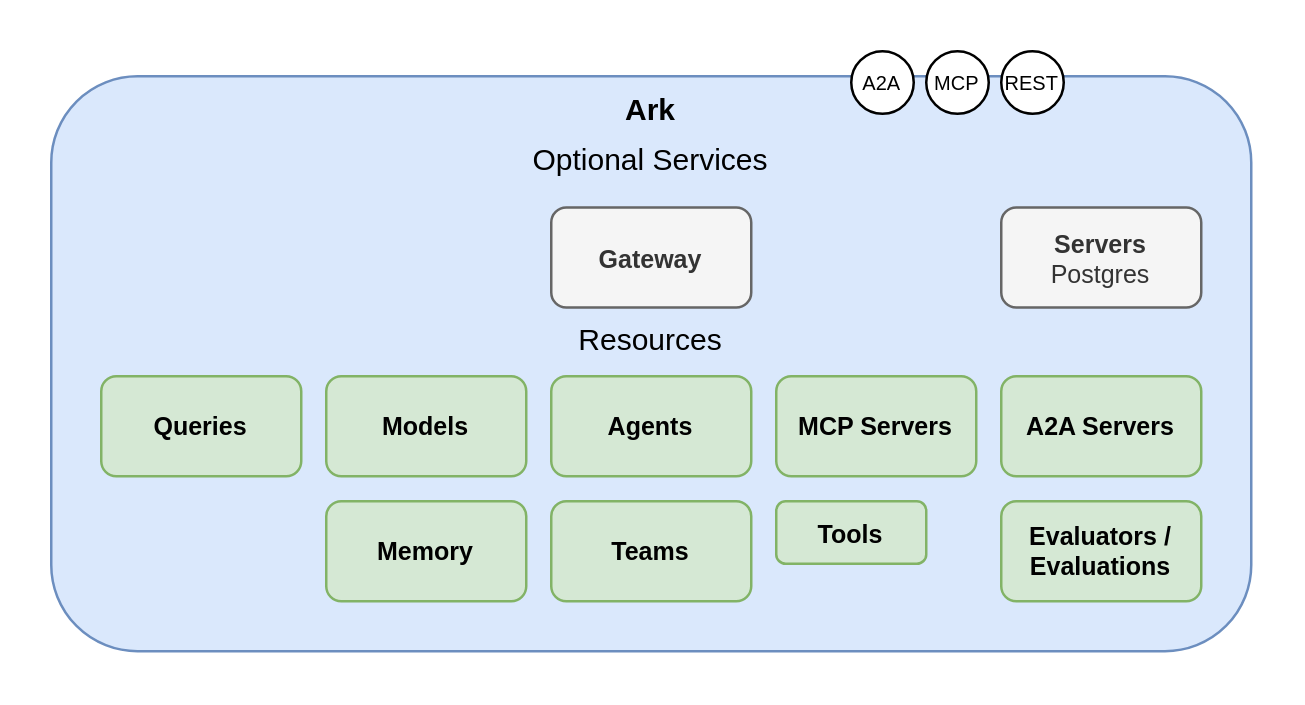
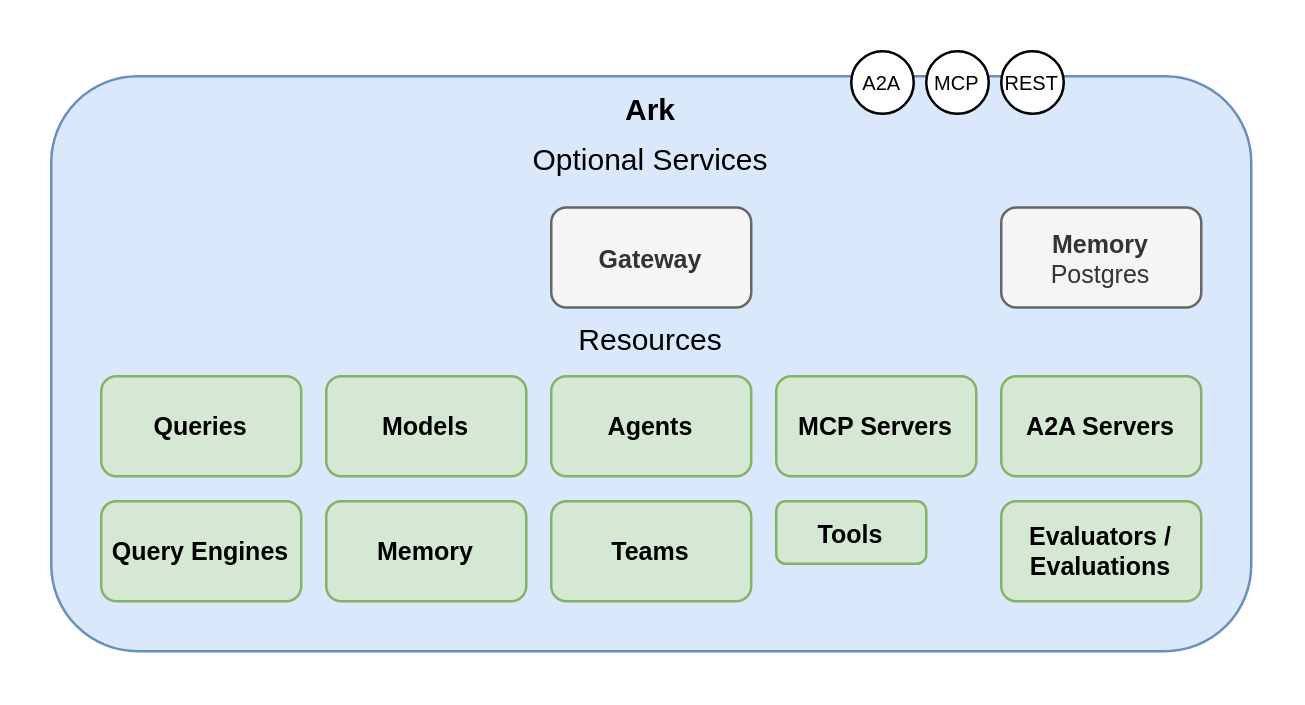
(1101, 259) -> (1101, 259)
none -> (201, 551)
